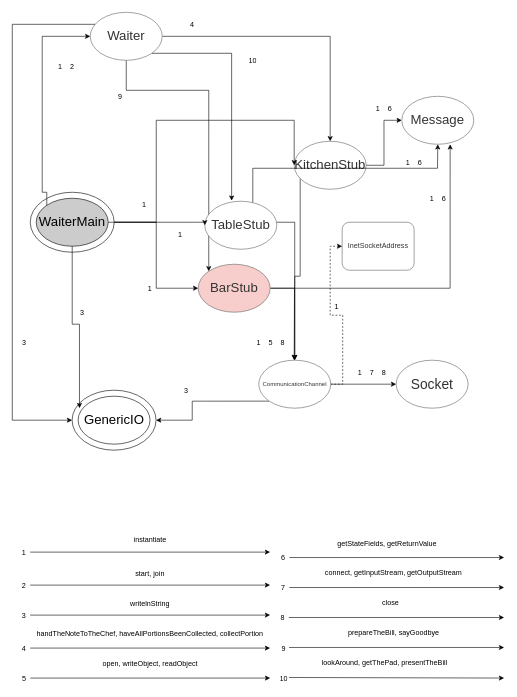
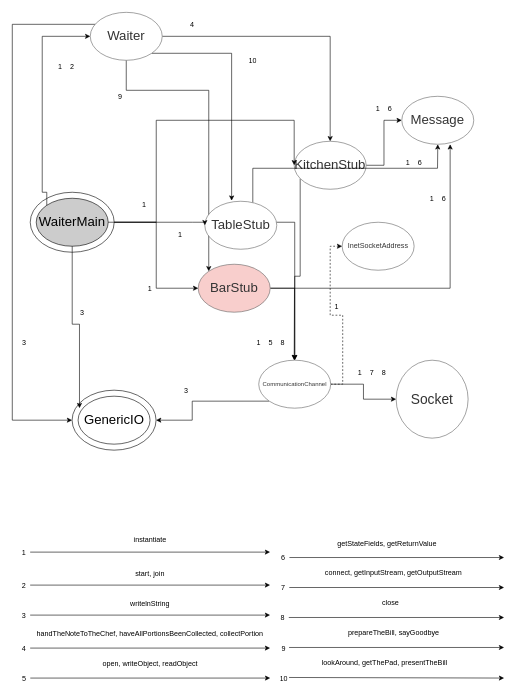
(378, 246) -> (378, 246)
(432, 384) -> (432, 399)
